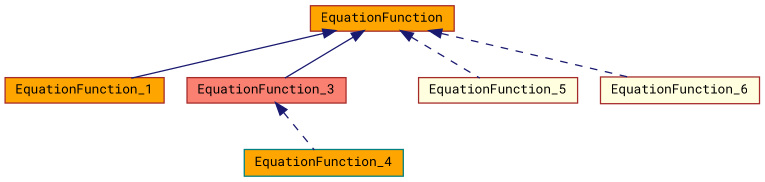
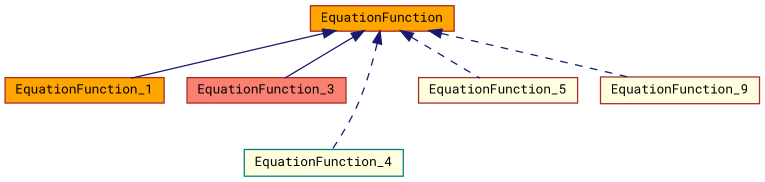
(680, 90) -> (680, 90)
(299, 131) -> (360, 99)
(324, 163) -> (324, 163)
